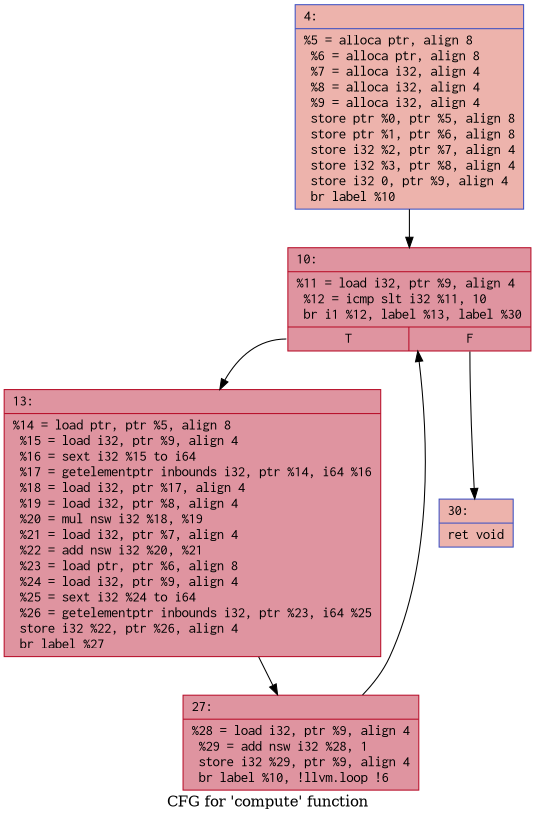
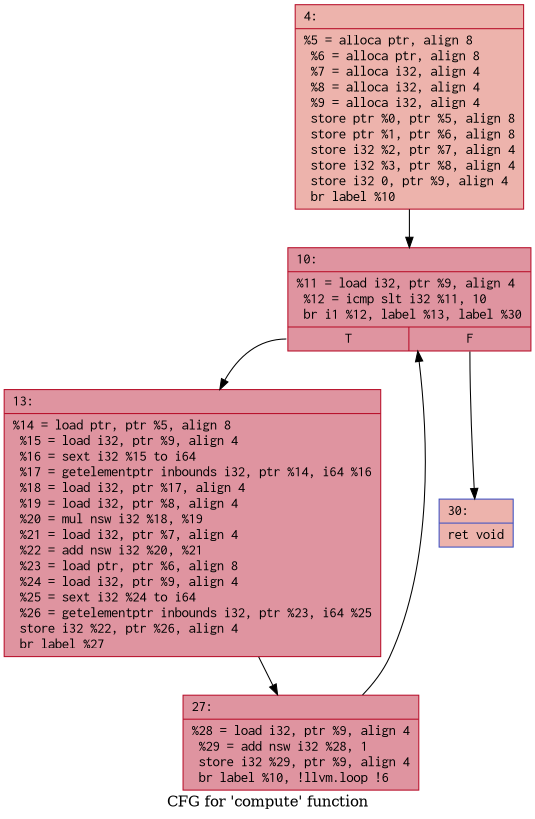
(409, 107) -> (409, 107)
